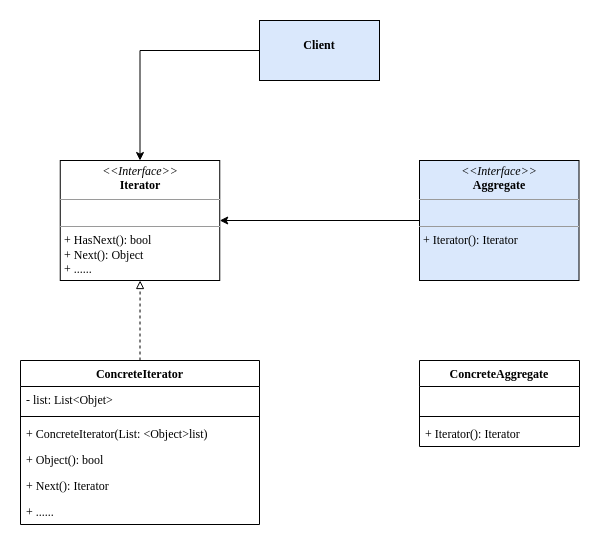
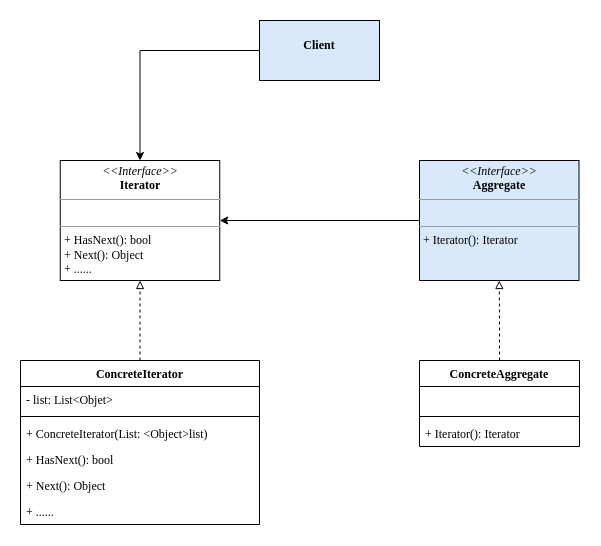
none -> (500, 326)
(74, 460) -> (77, 460)
(82, 486) -> (75, 486)
